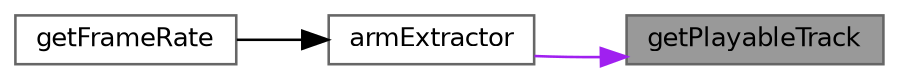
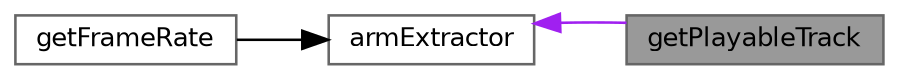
(567, 57) -> (594, 22)
